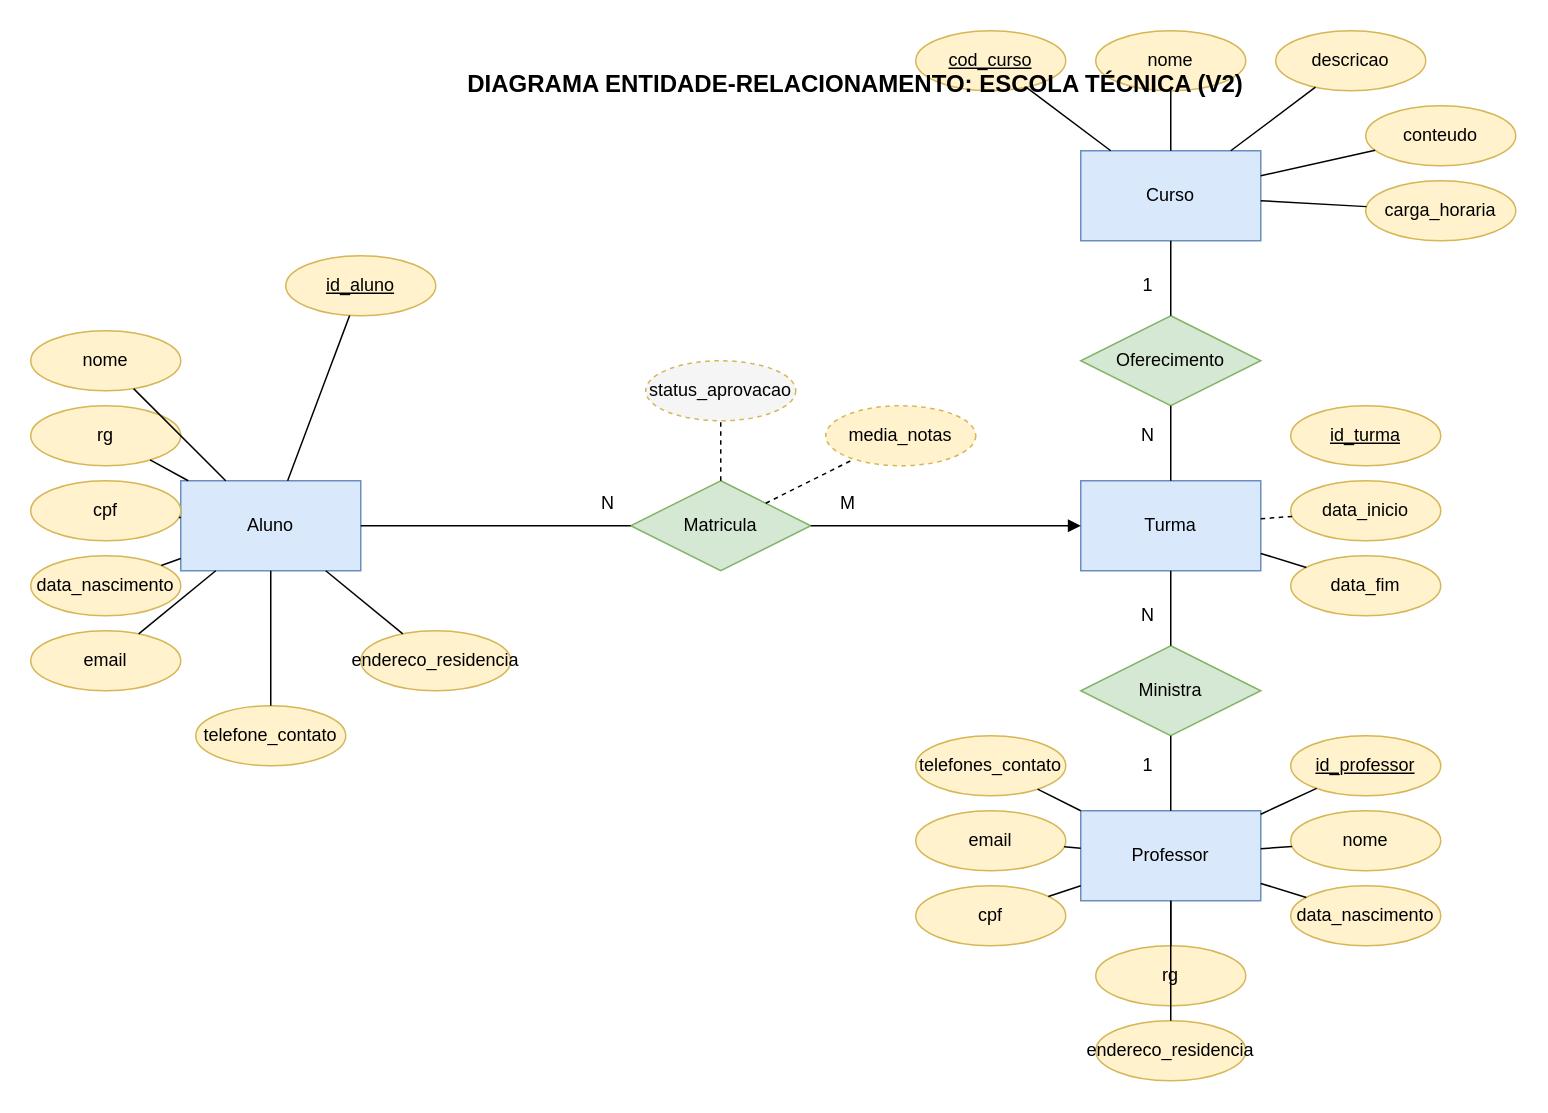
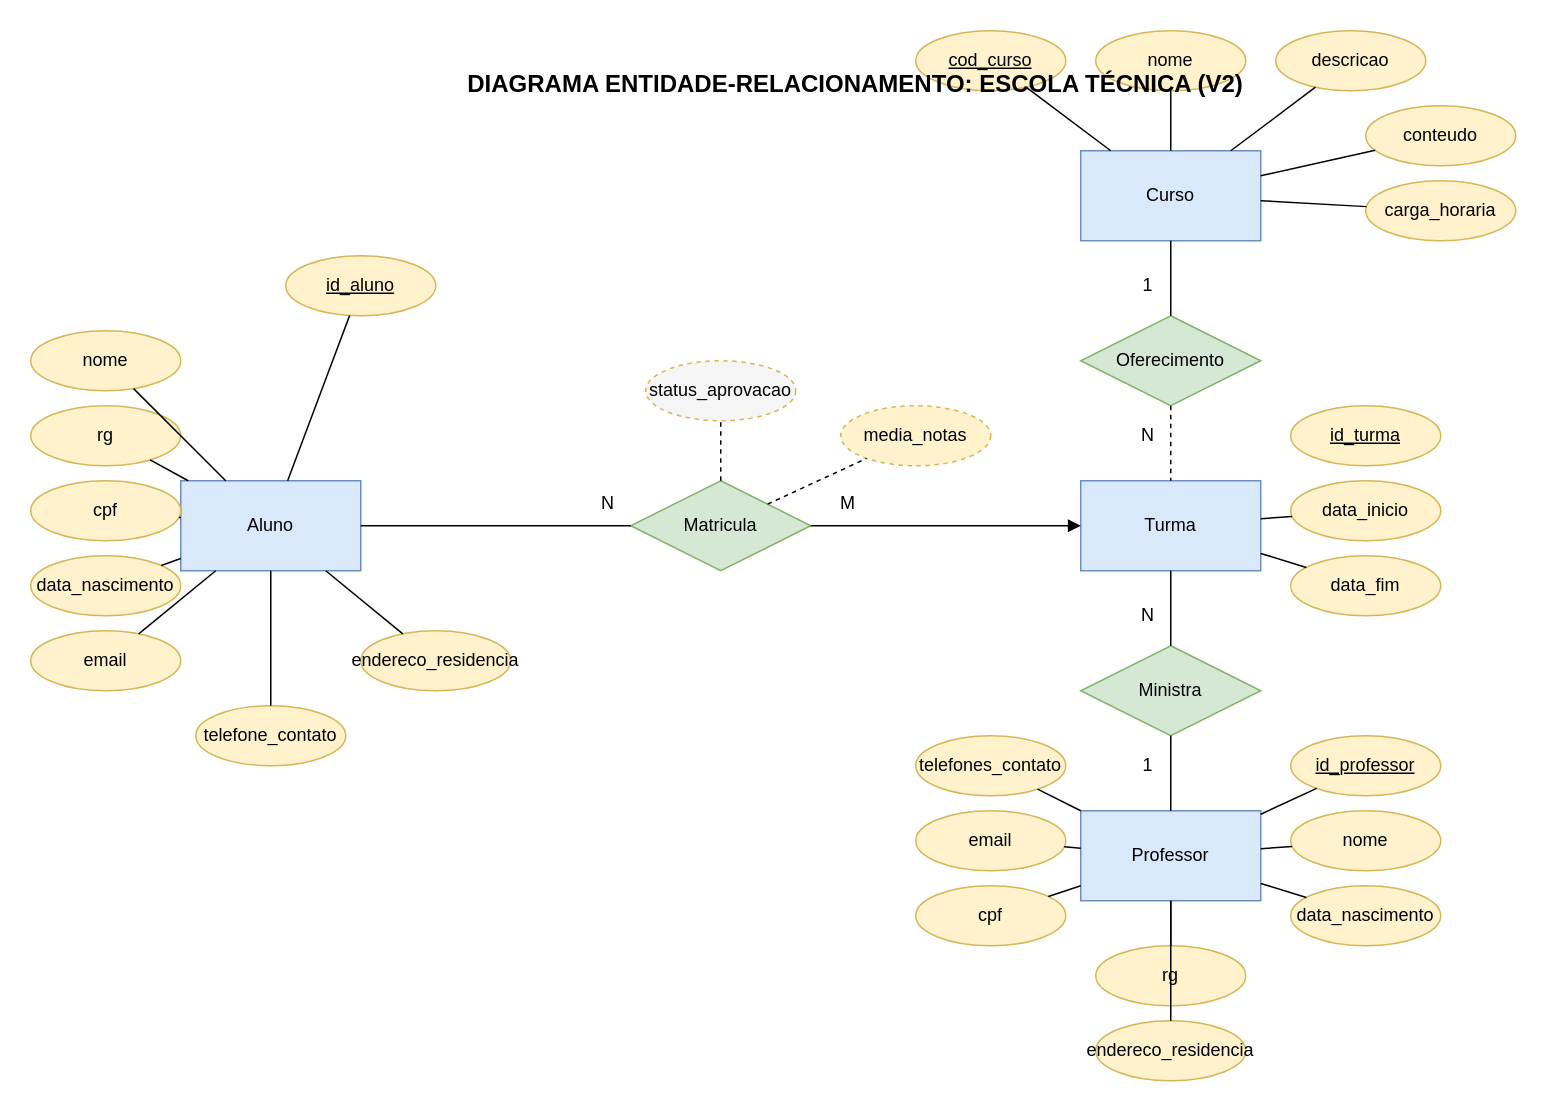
(901, 436) -> (916, 436)
(1171, 443) -> (1171, 443)
(1276, 518) -> (1276, 518)
